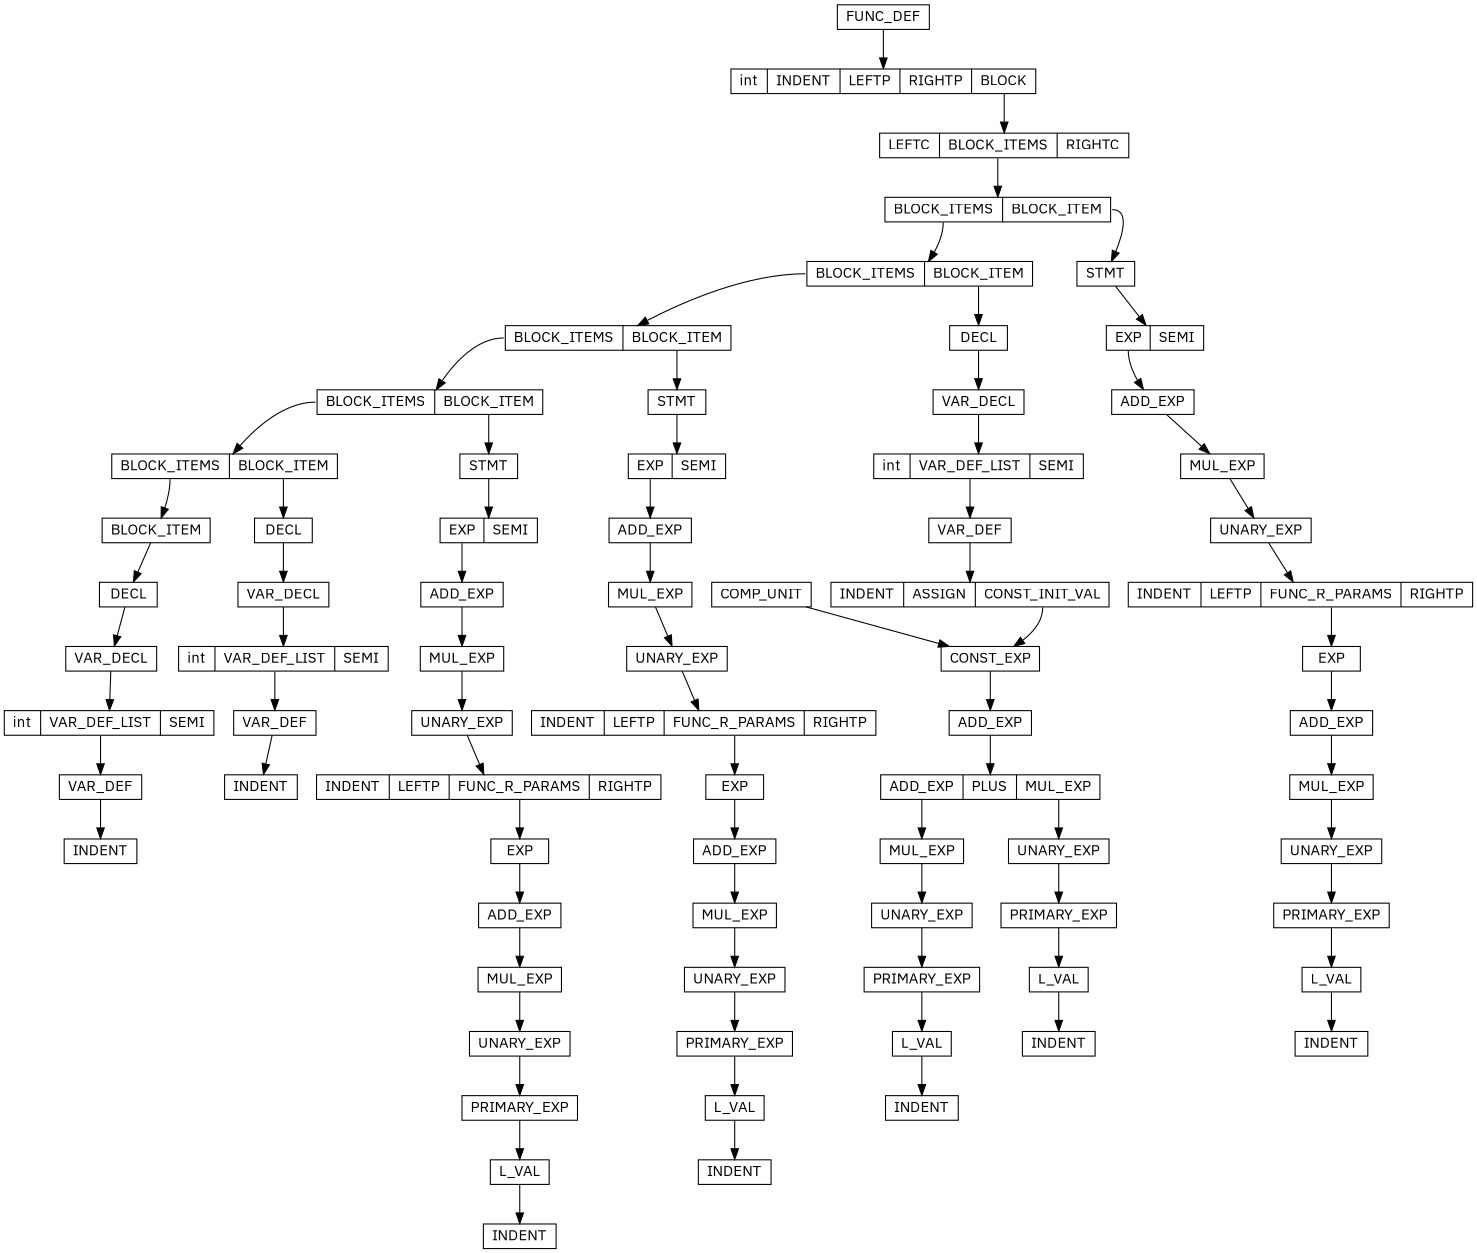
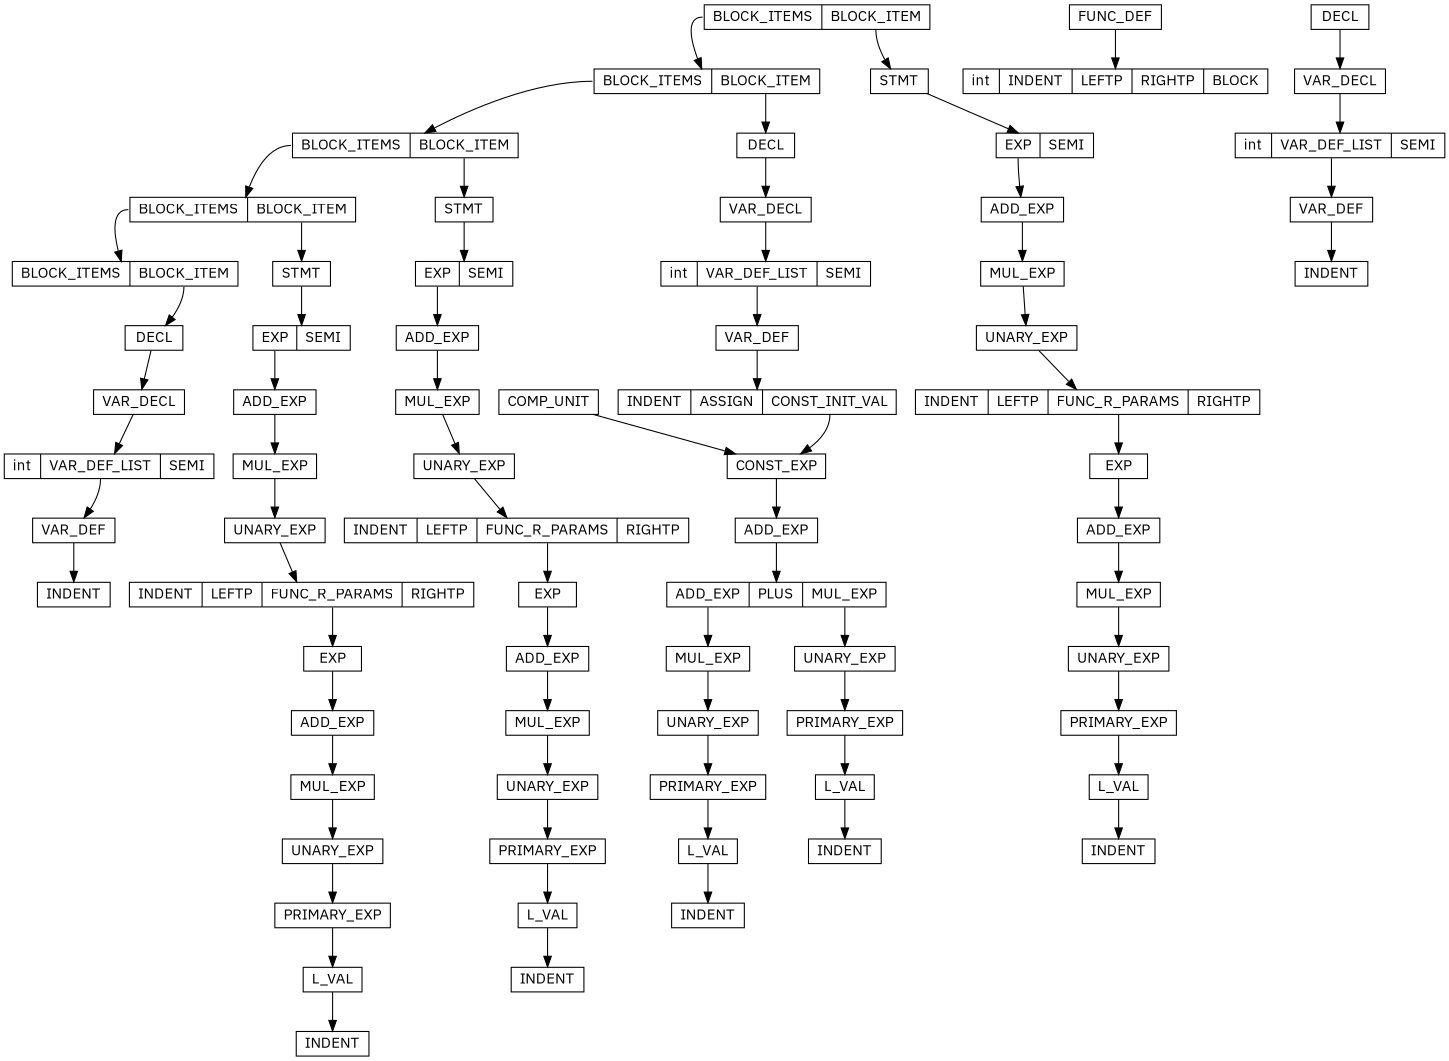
(1004, 145) -> none
(156, 530) -> none
